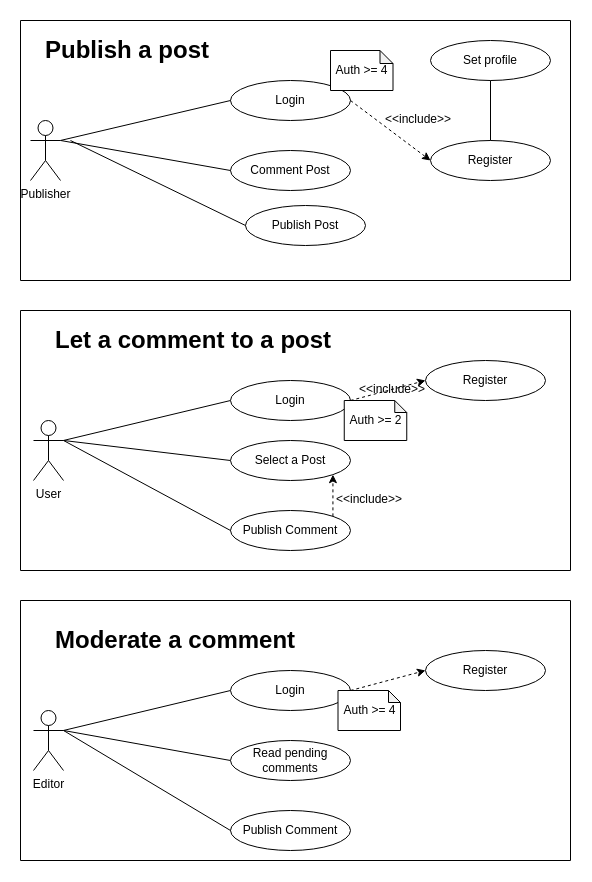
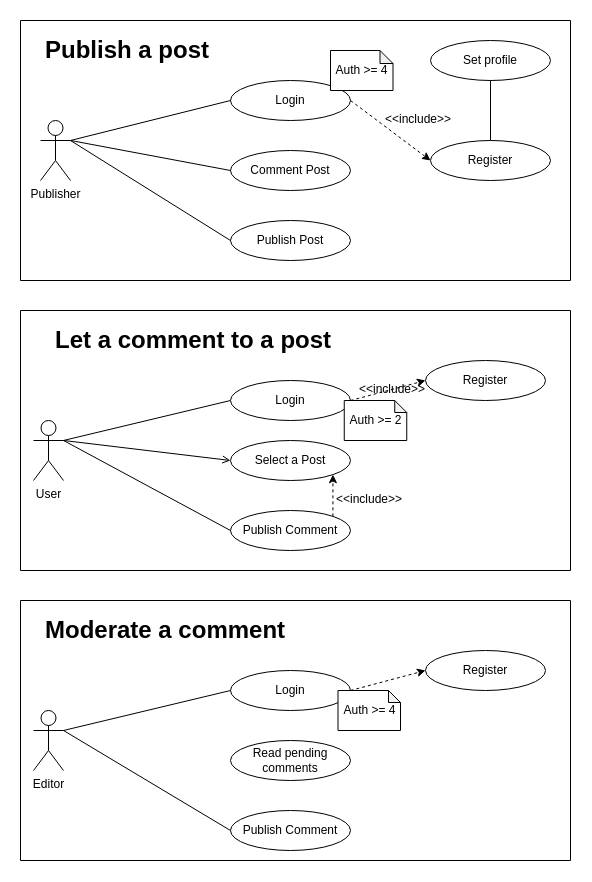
(46, 151) -> (56, 151)
(306, 226) -> (291, 241)
(226, 460) -> (225, 460)
(231, 641) -> (221, 631)
(149, 746) -> none
